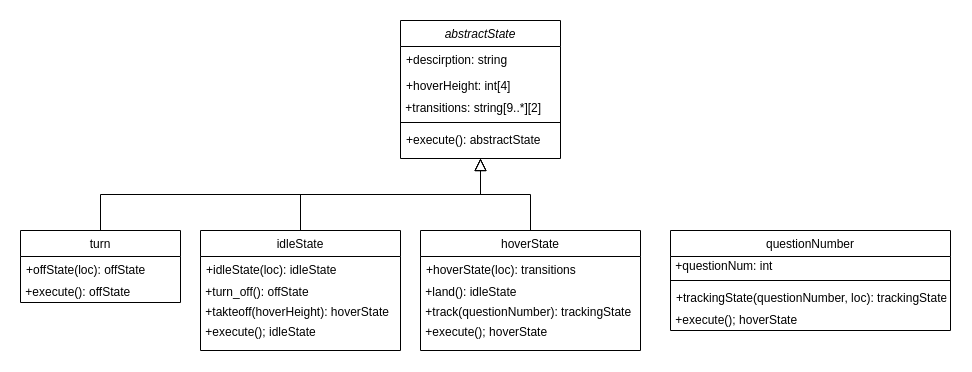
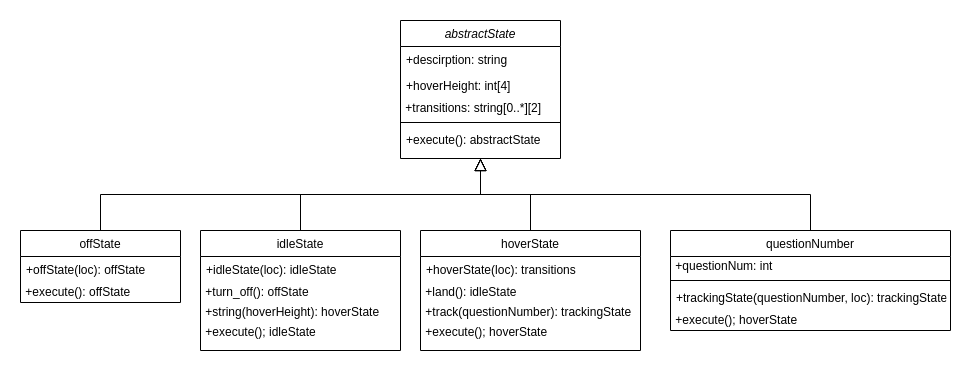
(489, 109) -> (489, 109)
none -> (690, 195)
(100, 244) -> (100, 244)
(312, 313) -> (304, 313)
